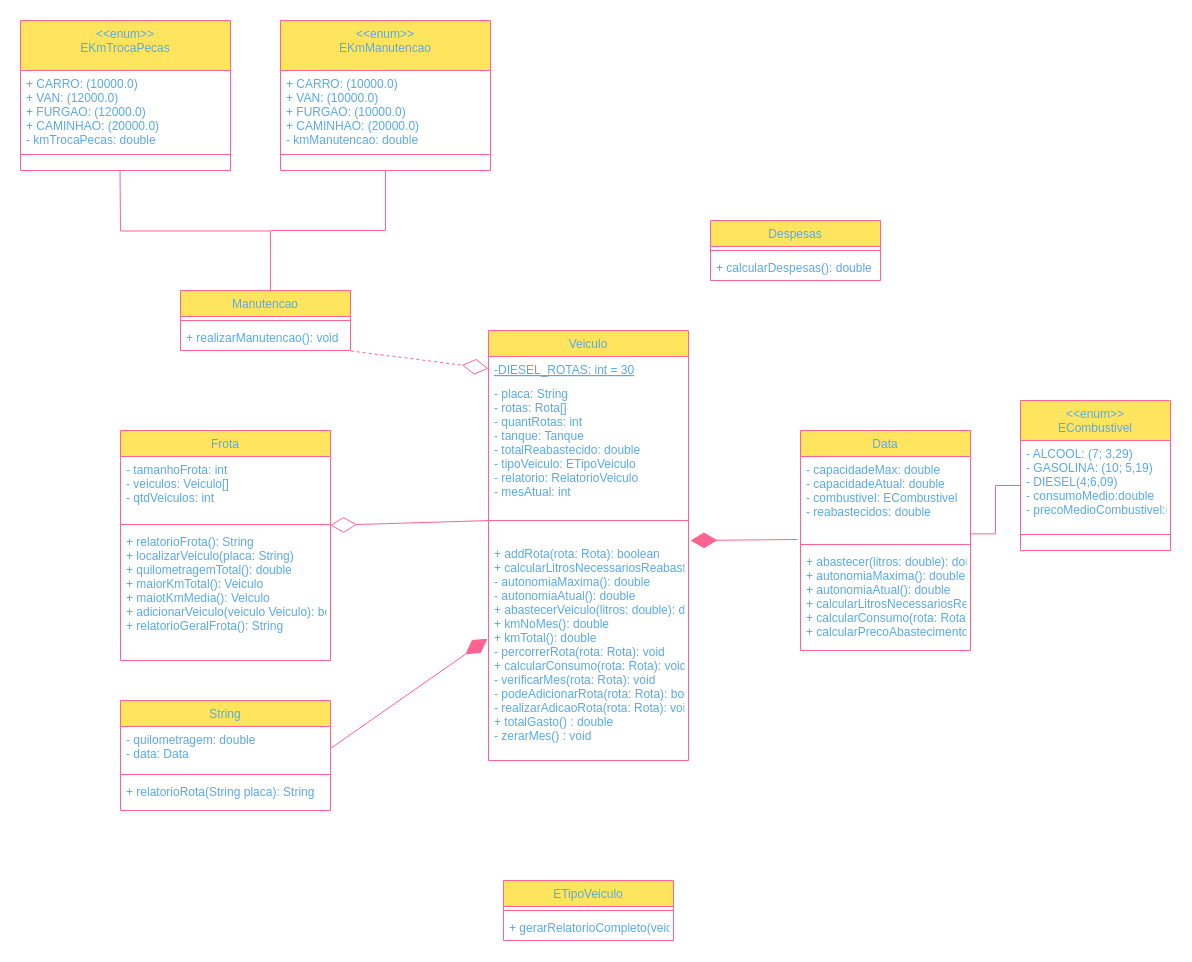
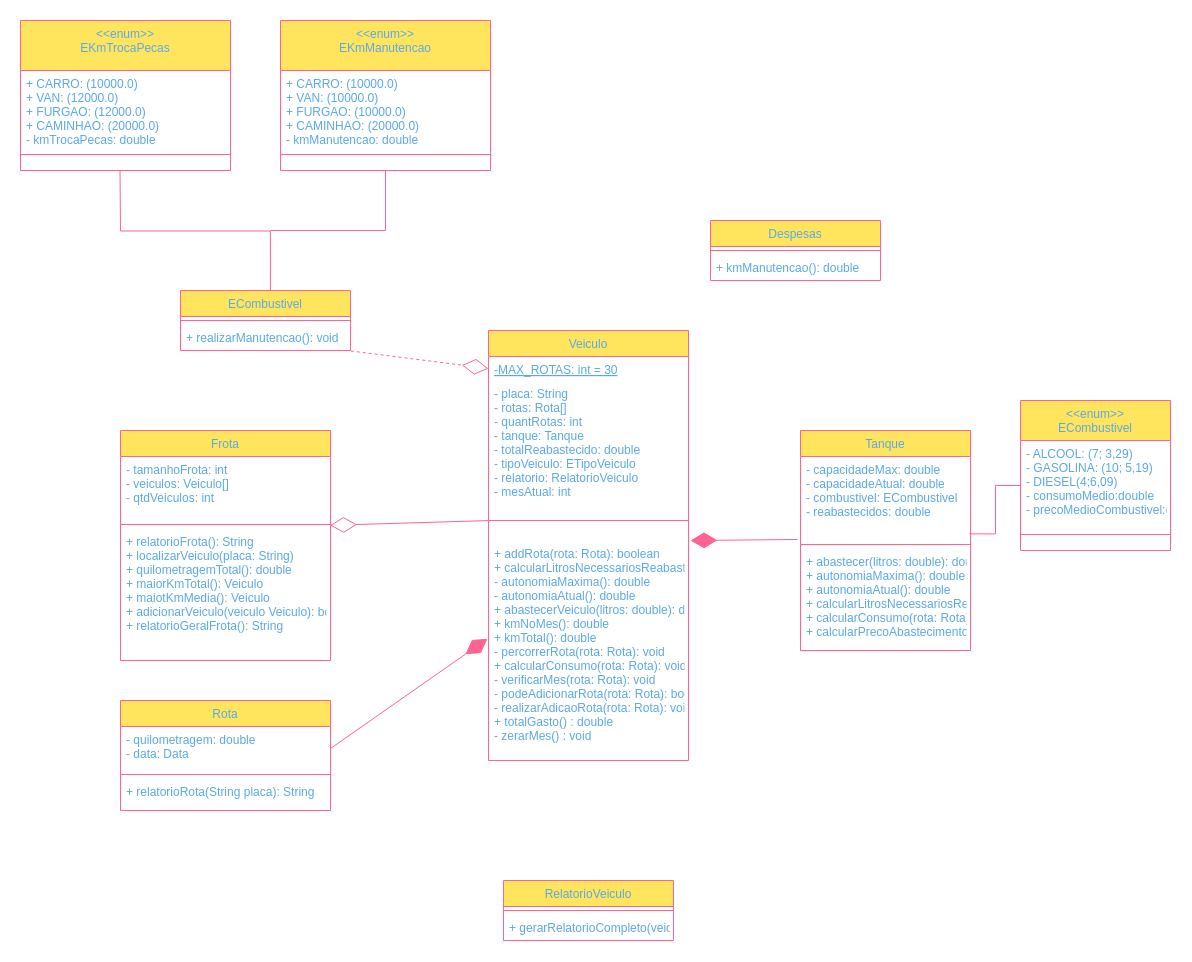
(801, 268) -> (790, 268)
(265, 304) -> (265, 304)
(563, 370) -> (553, 370)
(885, 444) -> (885, 444)
(225, 714) -> (225, 714)
(588, 894) -> (588, 894)
